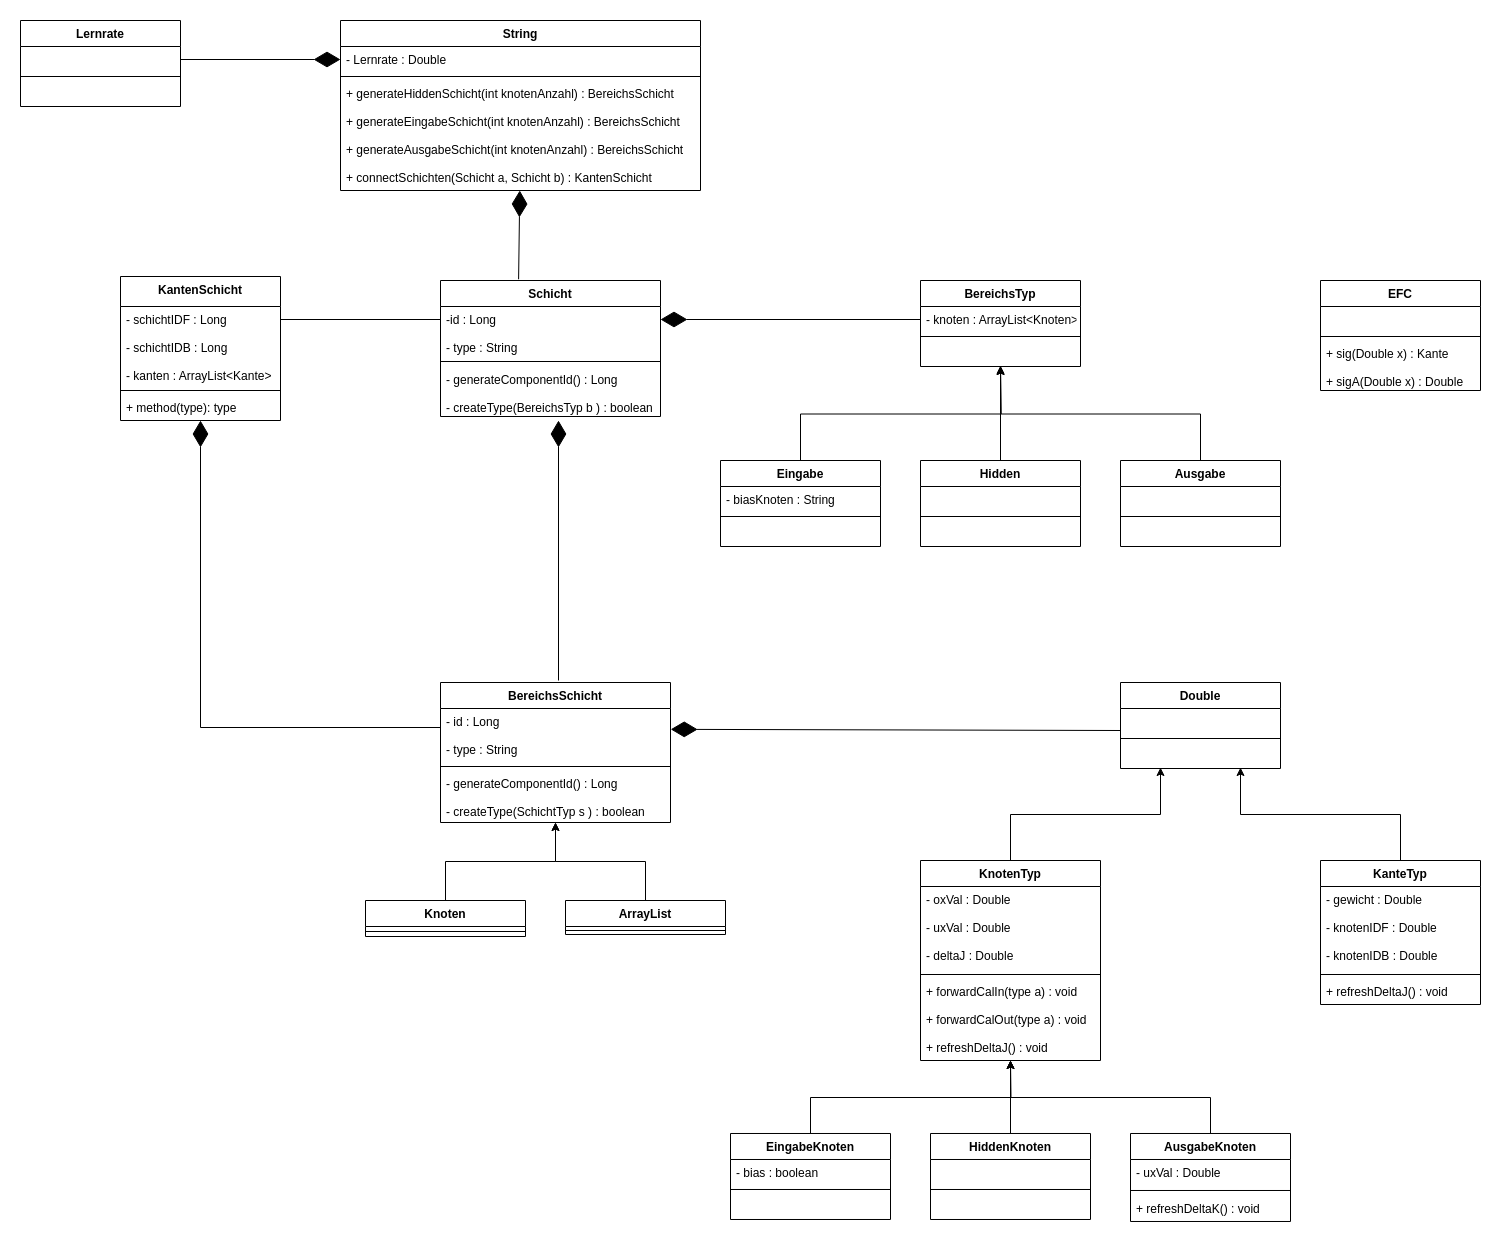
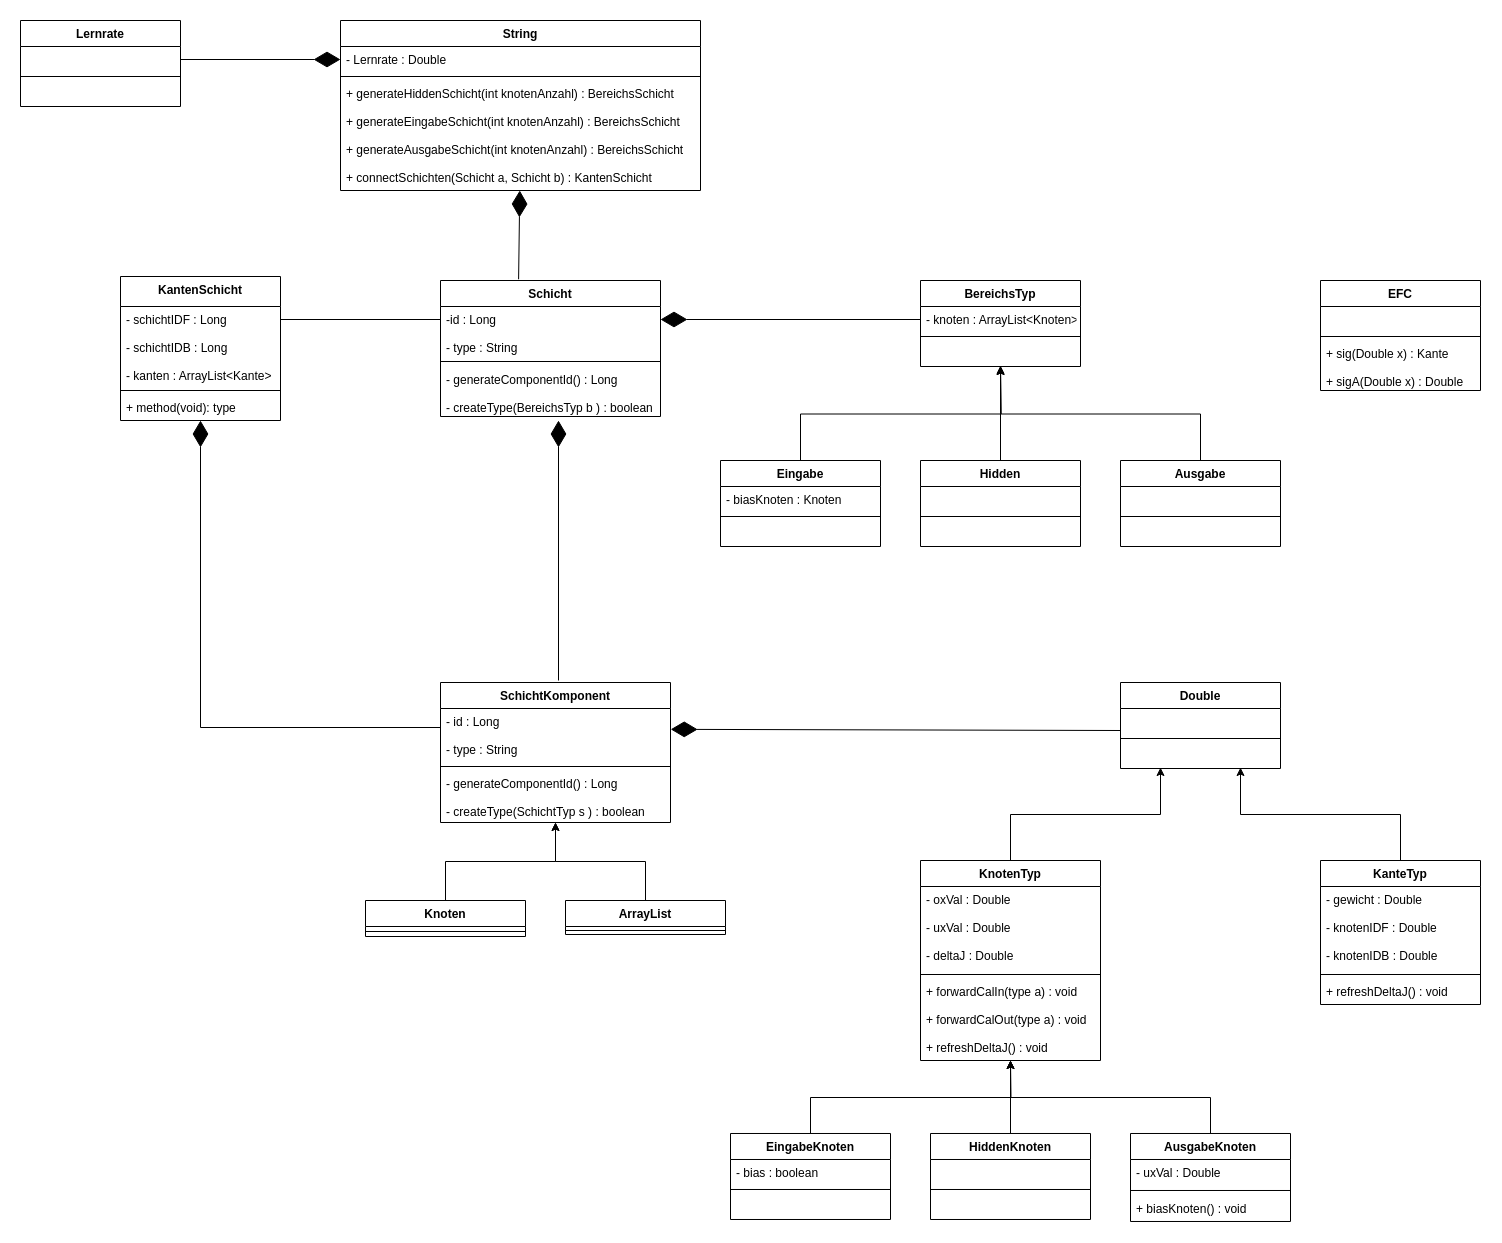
(189, 408) -> (187, 408)
(787, 500) -> (789, 500)
(555, 696) -> (555, 696)
(1207, 1209) -> (1197, 1209)
